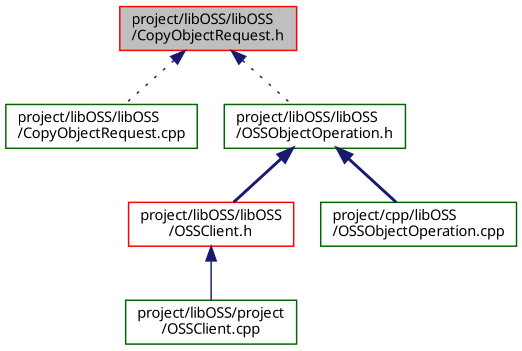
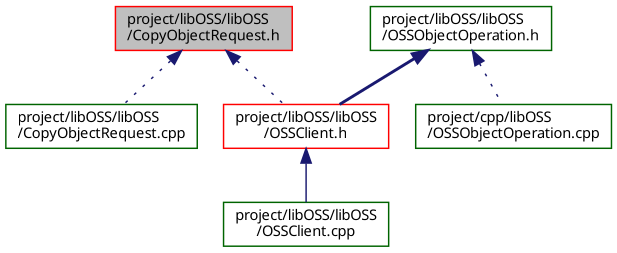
(267, 82) -> (261, 83)
(372, 180) -> (491, 84)
(211, 322) -> (306, 224)
